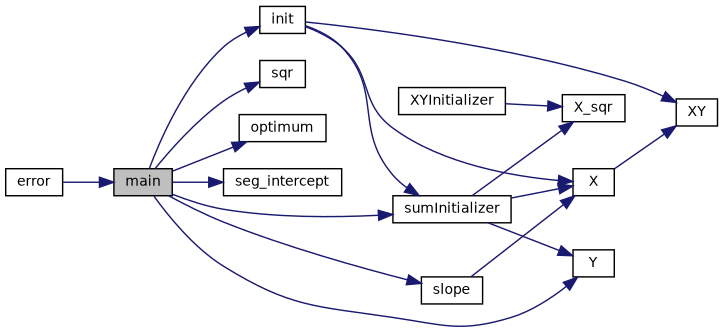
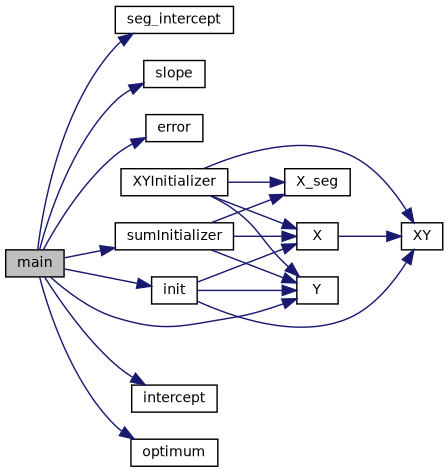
(283, 74) -> (174, 399)
(594, 108) -> (317, 182)
(369, 119) -> (240, 290)
none -> (316, 146)
(81, 182) -> (81, 191)
none -> (253, 227)
(515, 242) -> (258, 214)
